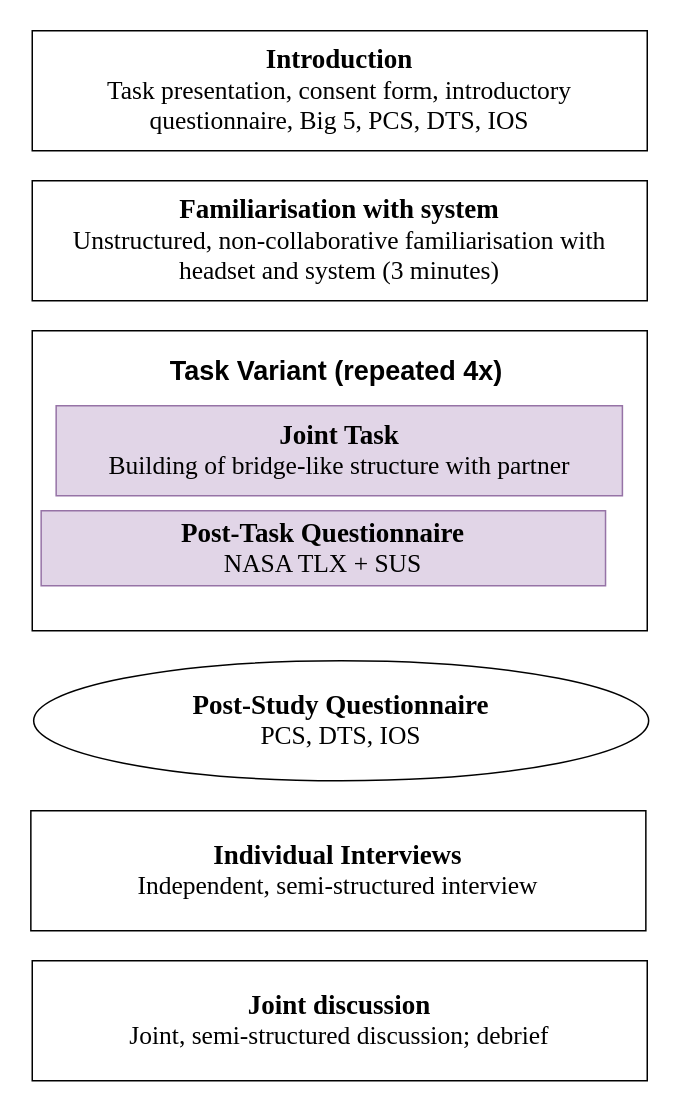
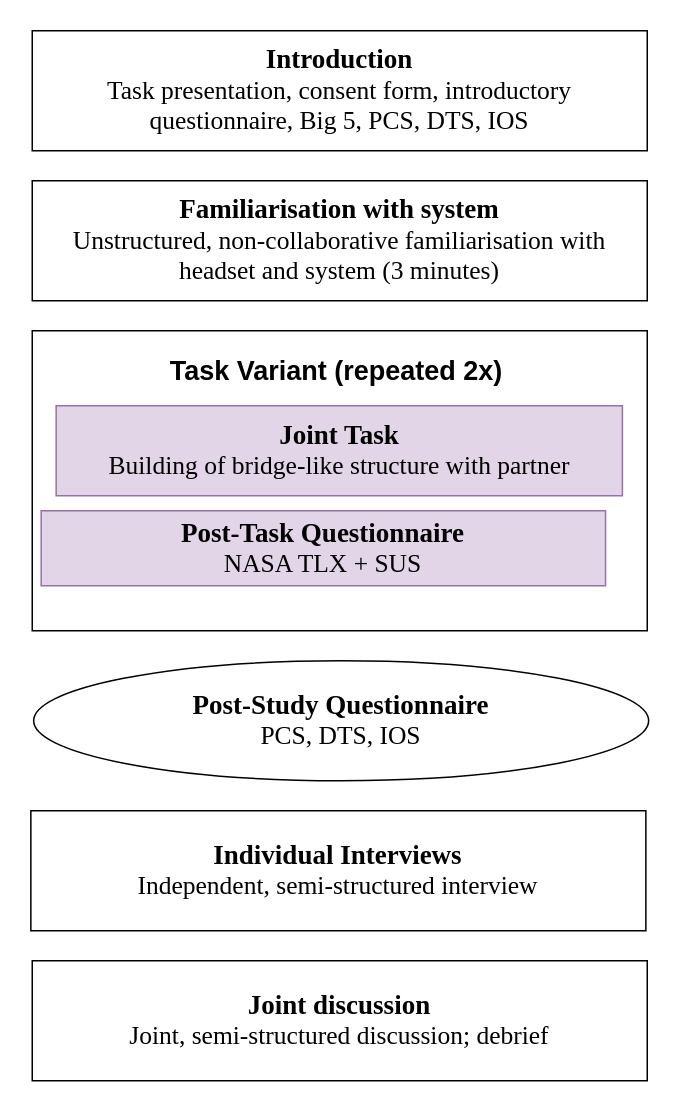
(337, 367) -> (337, 367)
